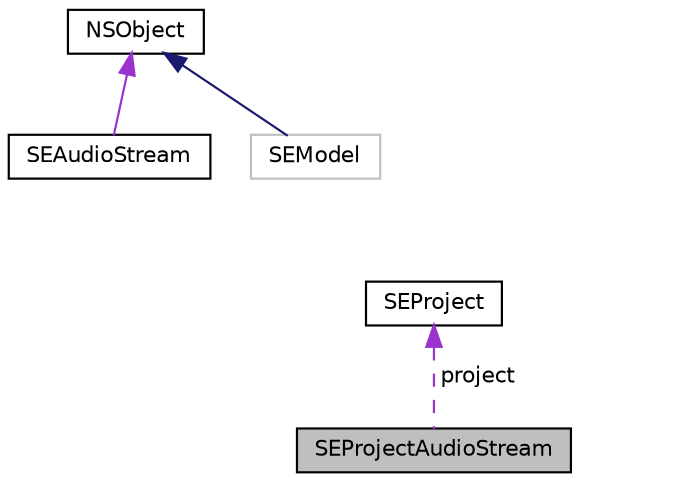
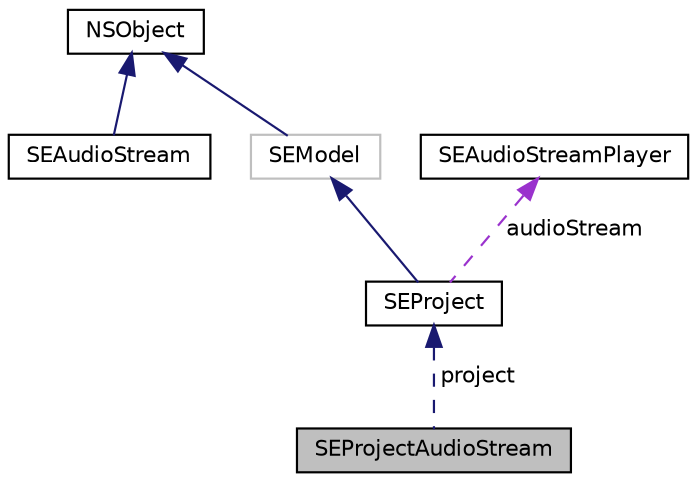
(120, 105) -> (120, 105)
none -> (554, 157)
none -> (382, 239)
(434, 388) -> (434, 388)
